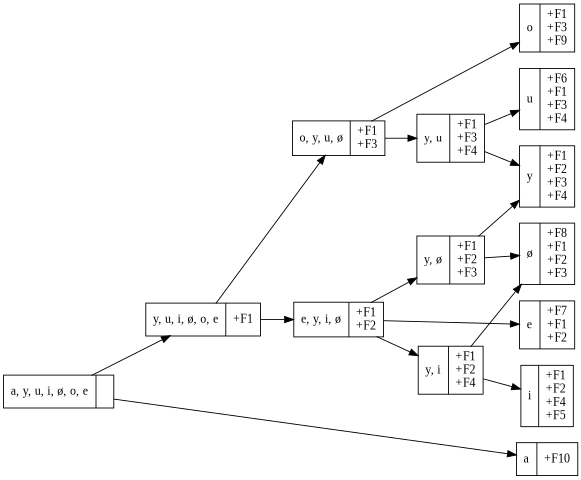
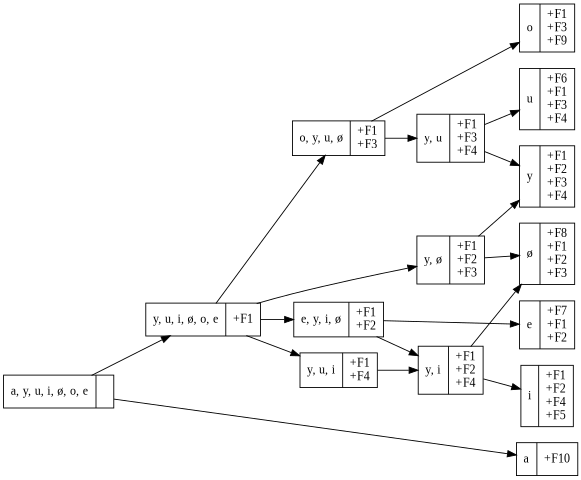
(390, 292) -> (332, 284)
none -> (339, 370)
